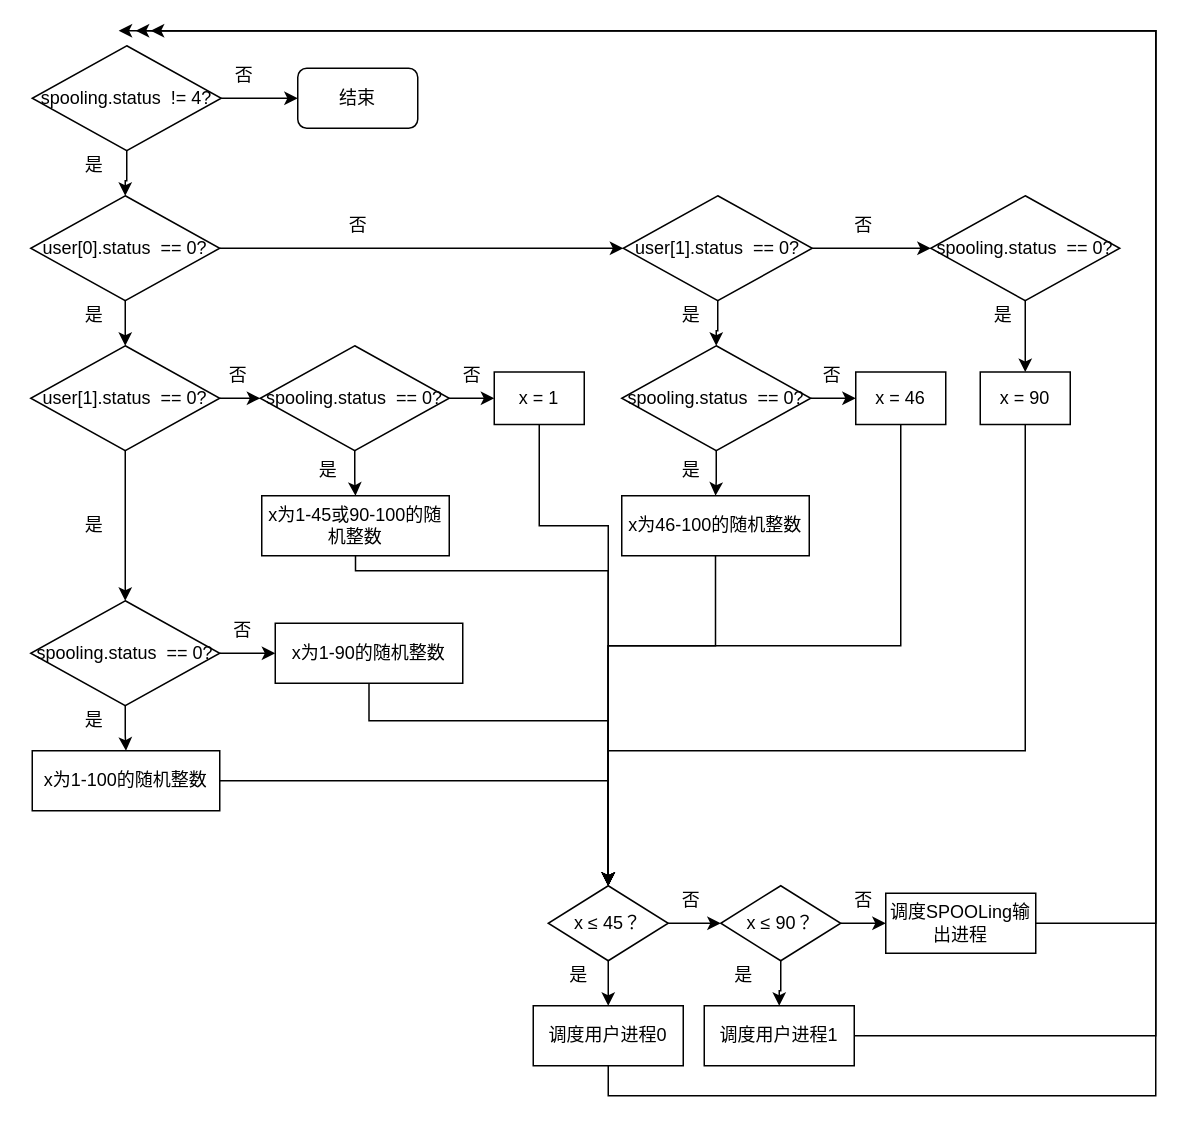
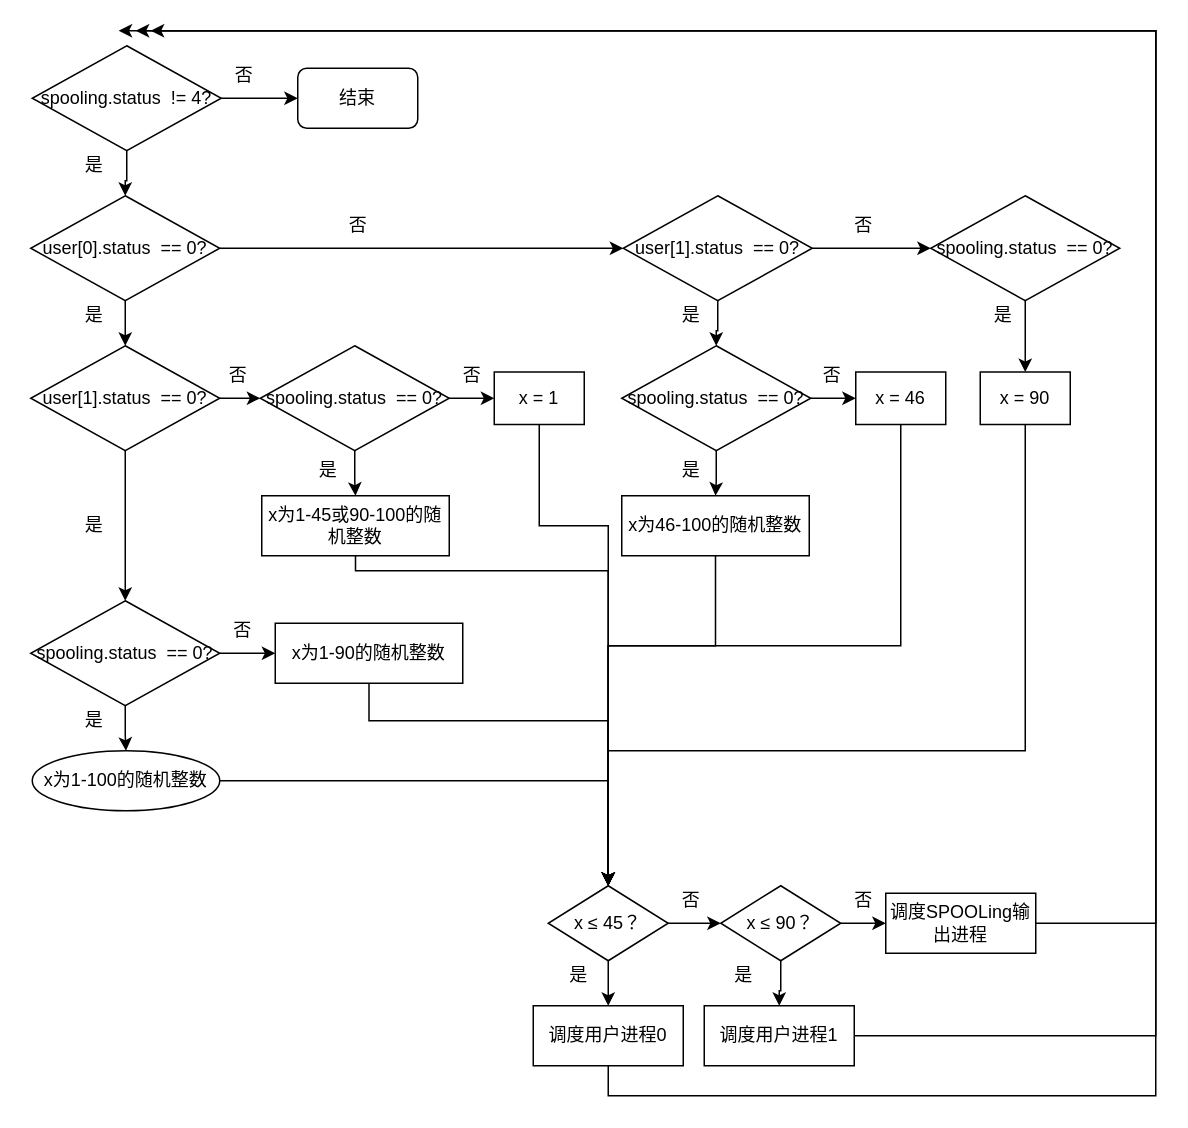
(126, 781) -> (126, 781)
